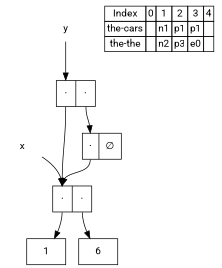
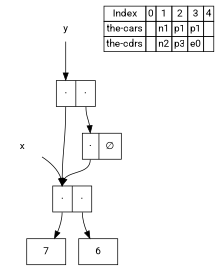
(125, 44) -> (125, 44)
(46, 252) -> (46, 252)
